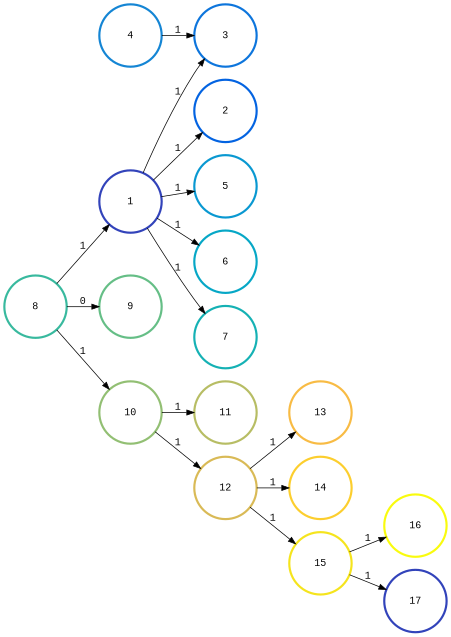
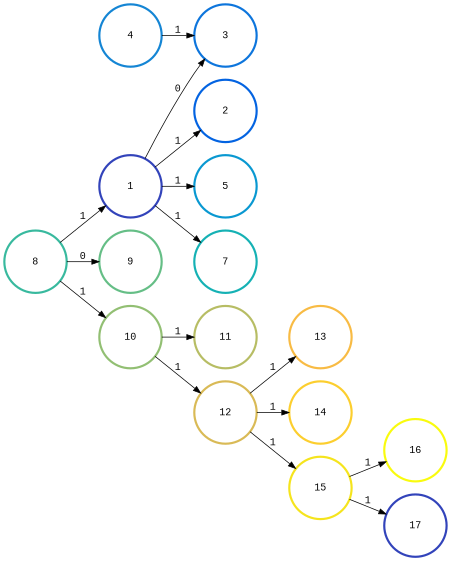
(178, 92) -> (178, 89)
(225, 262) -> none
